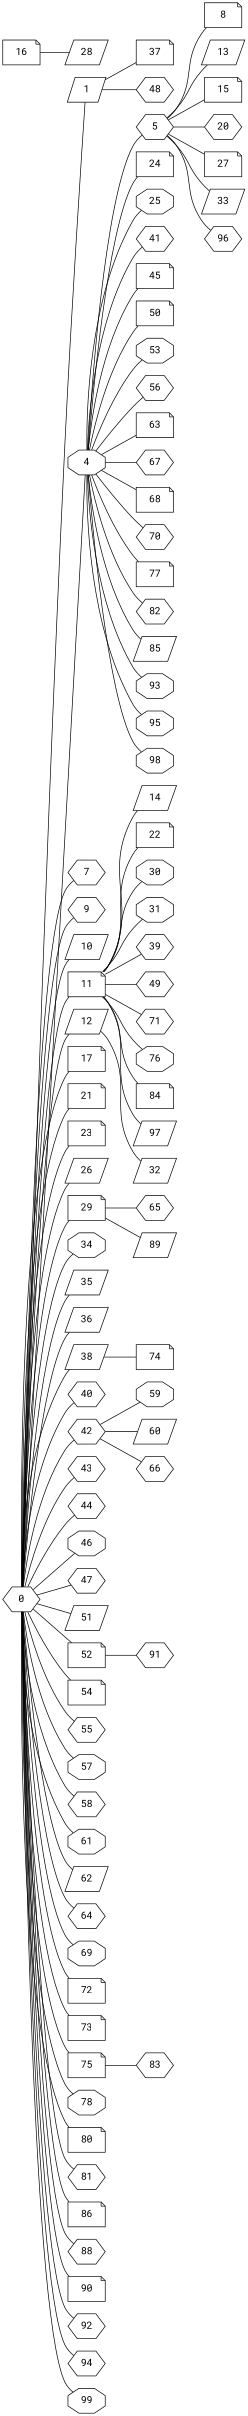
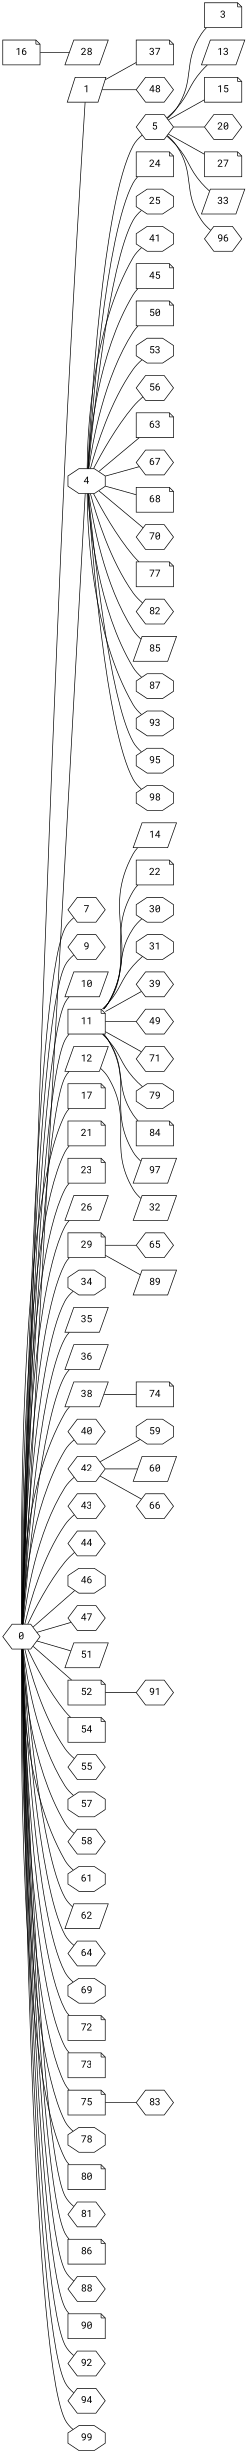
(223, 15) -> (223, 15)
(155, 239) -> (155, 239)
none -> (155, 686)
(155, 1059) -> (155, 1096)
